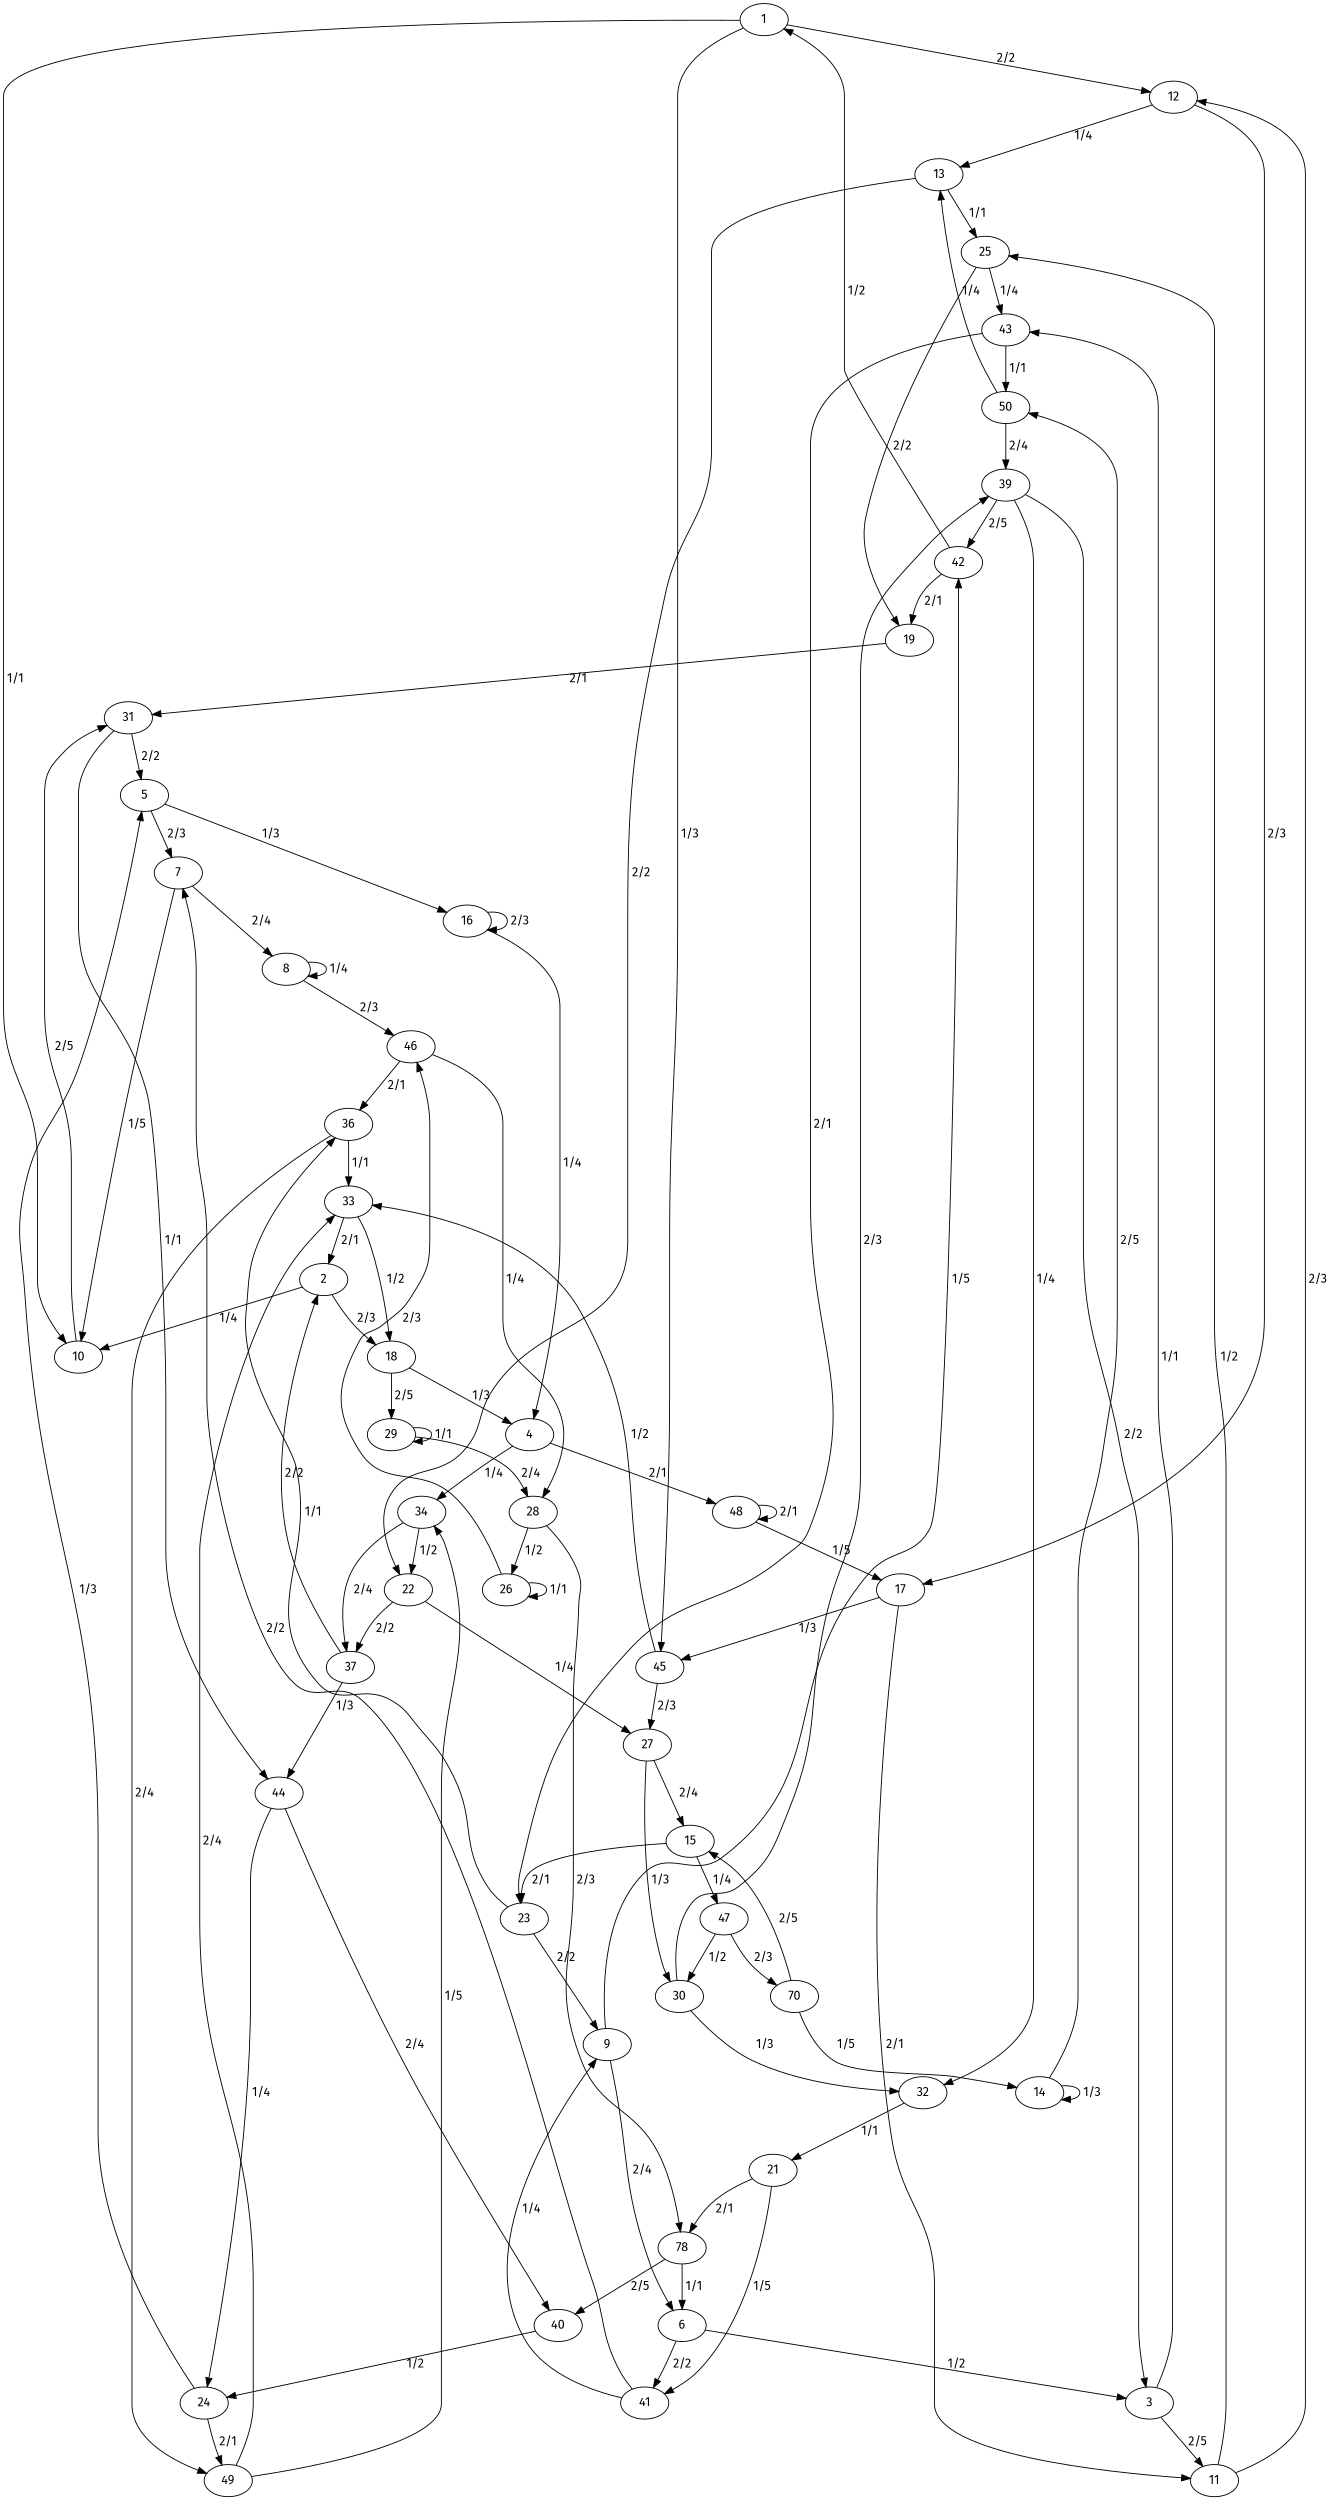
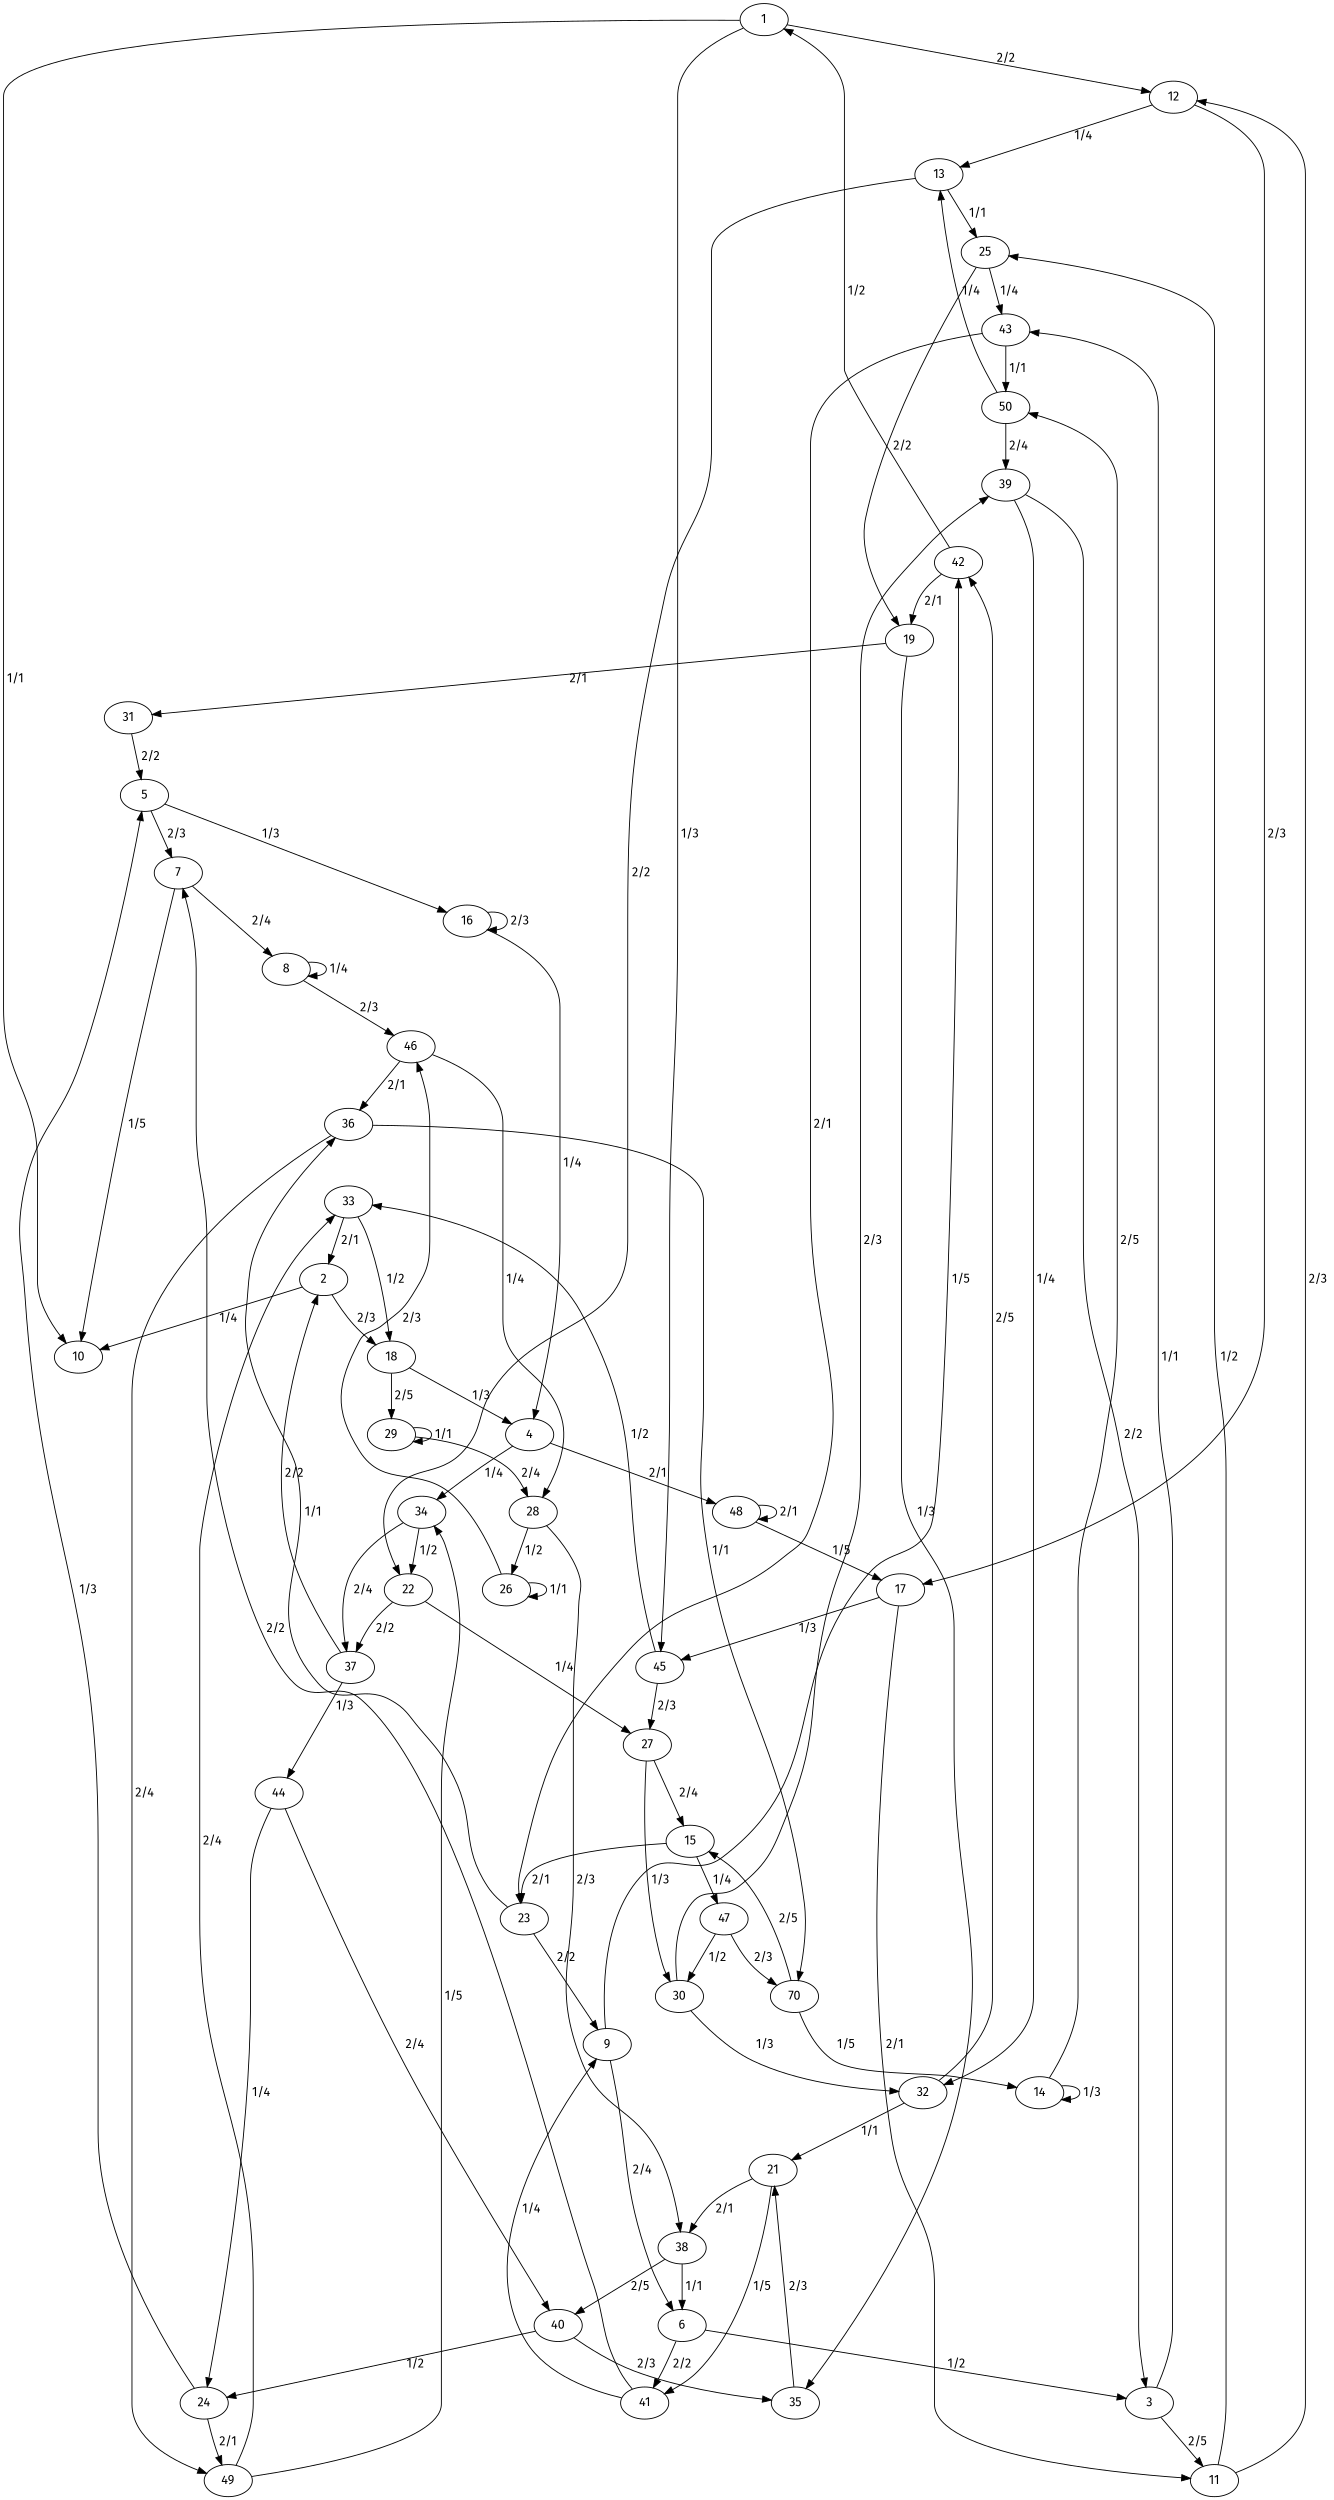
(985, 520) -> (992, 1340)
(45, 1024) -> none
(349, 1159) -> (703, 1417)
(161, 1250) -> none
(682, 2248) -> (682, 2248)
none -> (795, 2403)
